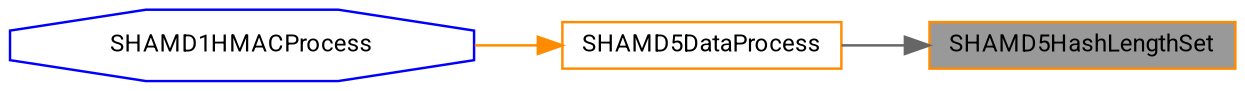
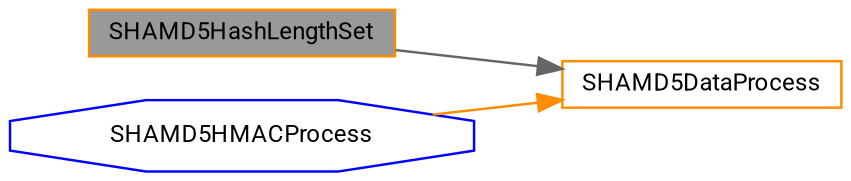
(242, 45) -> (242, 136)
(873, 45) -> (467, 58)
